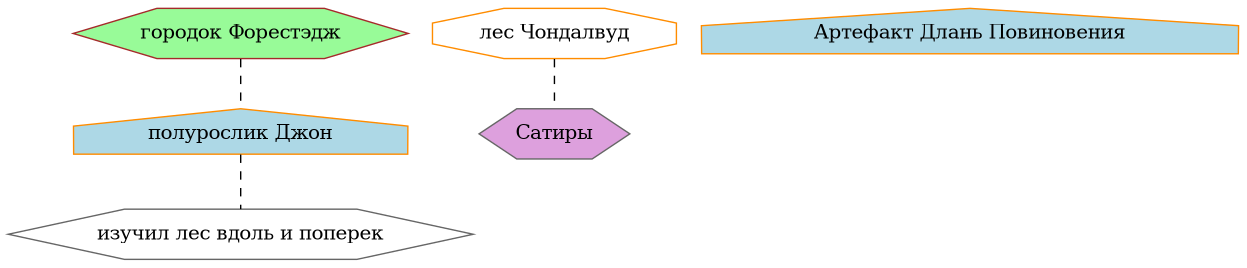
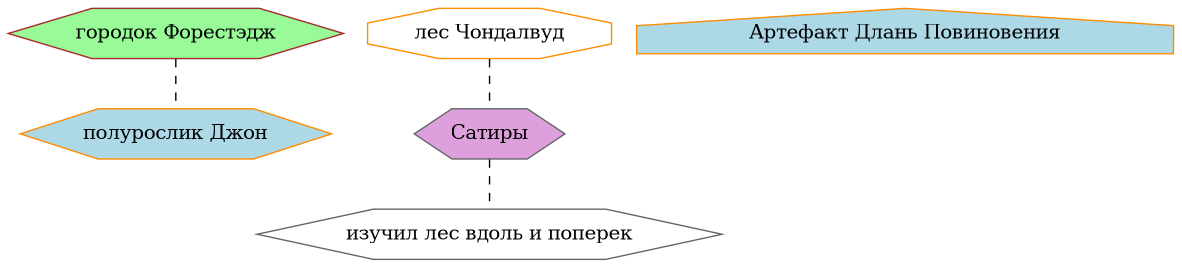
(241, 134) -> (176, 134)
(241, 182) -> (490, 184)
